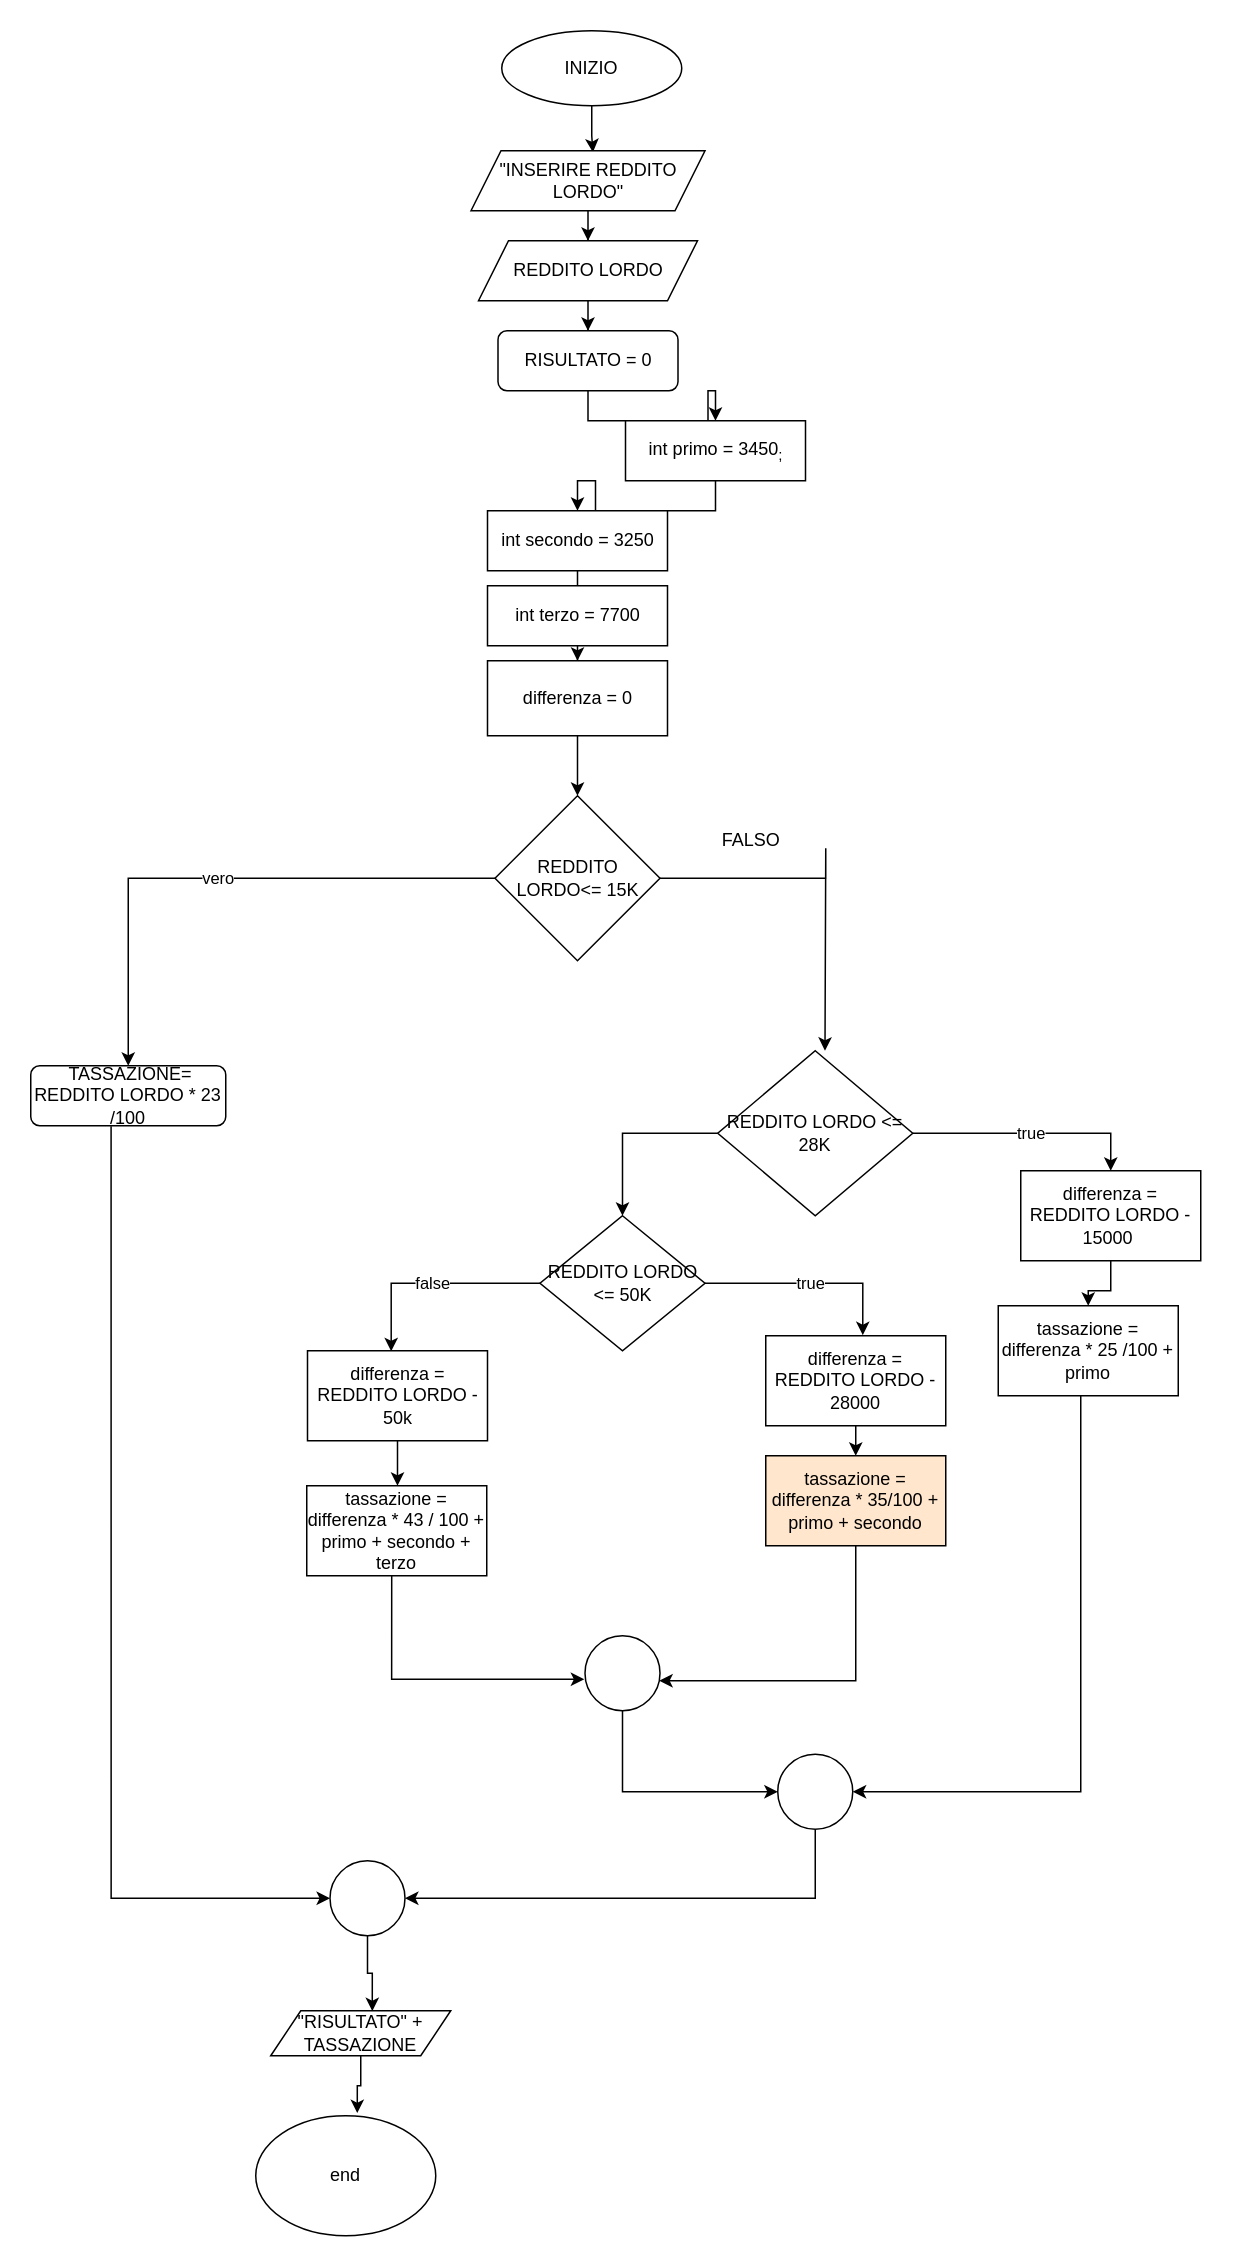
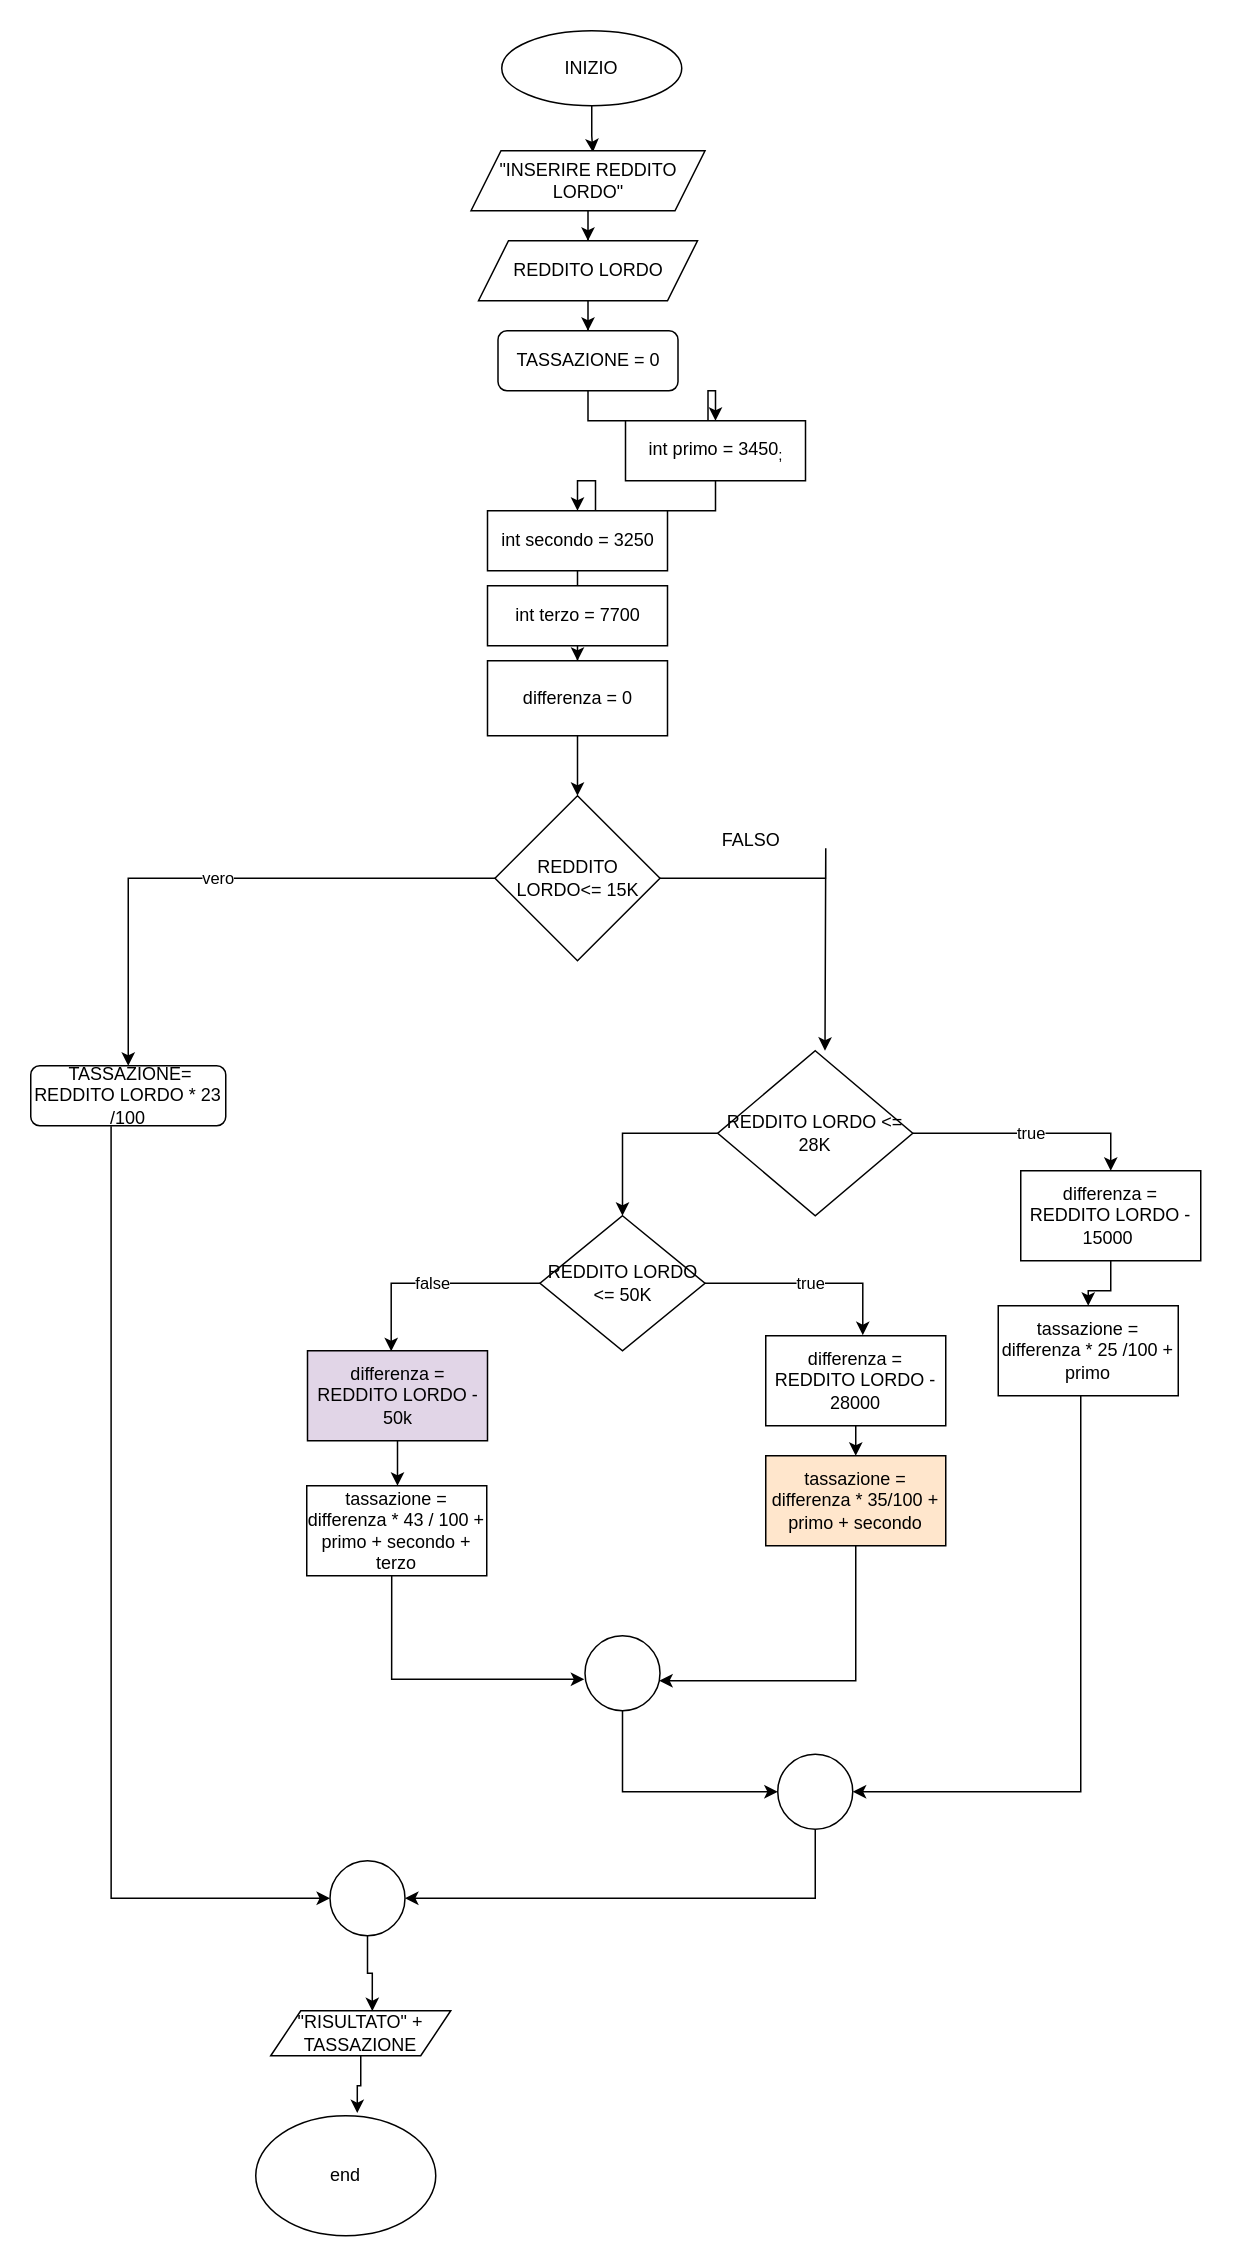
(589, 361) -> (589, 361)
(398, 1396) -> (398, 1396)
